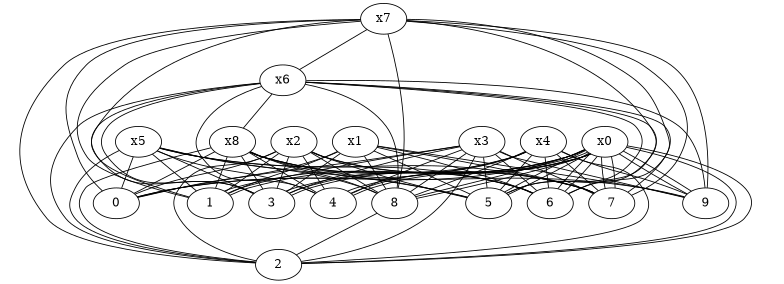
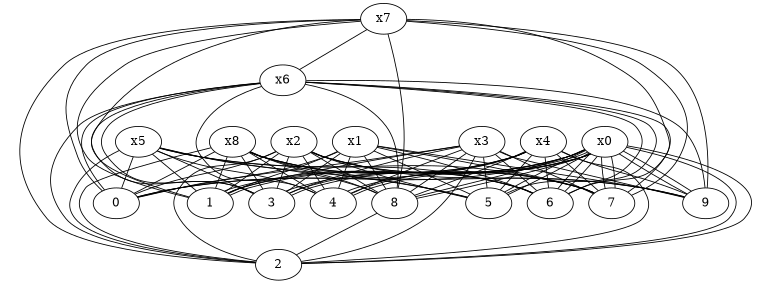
(621, 95) -> none
(258, 111) -> (86, 128)
none -> (344, 172)
none -> (377, 173)
none -> (497, 178)
